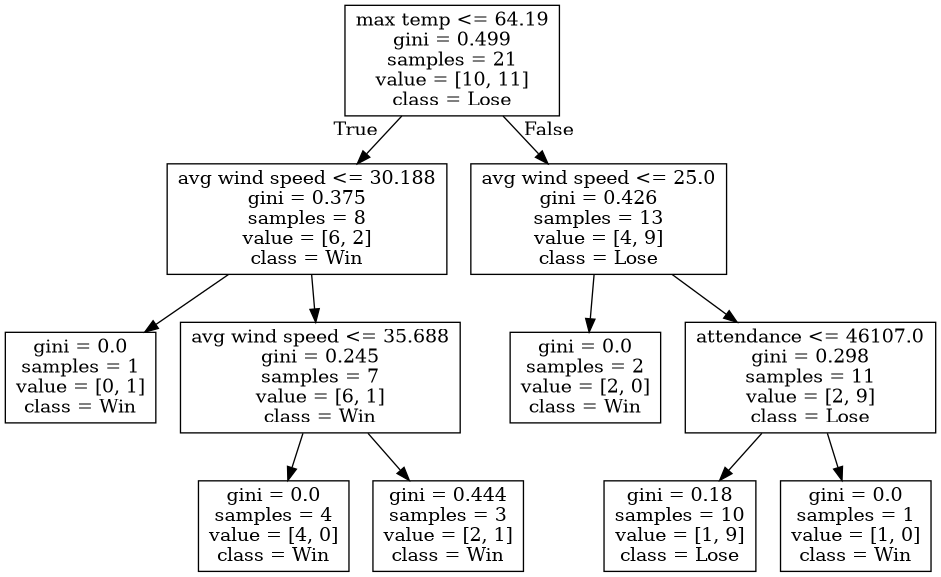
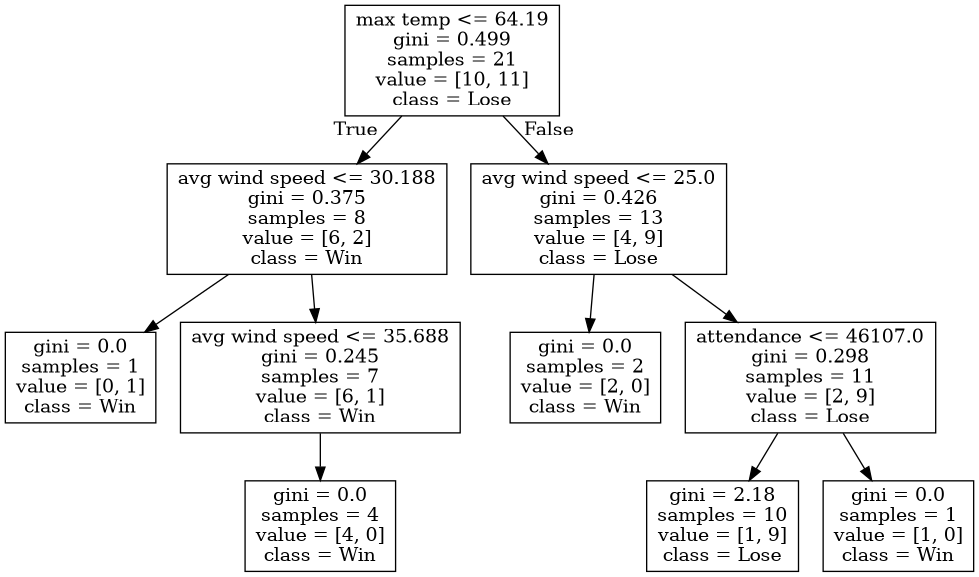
(448, 526) -> none
(680, 526) -> (723, 526)
